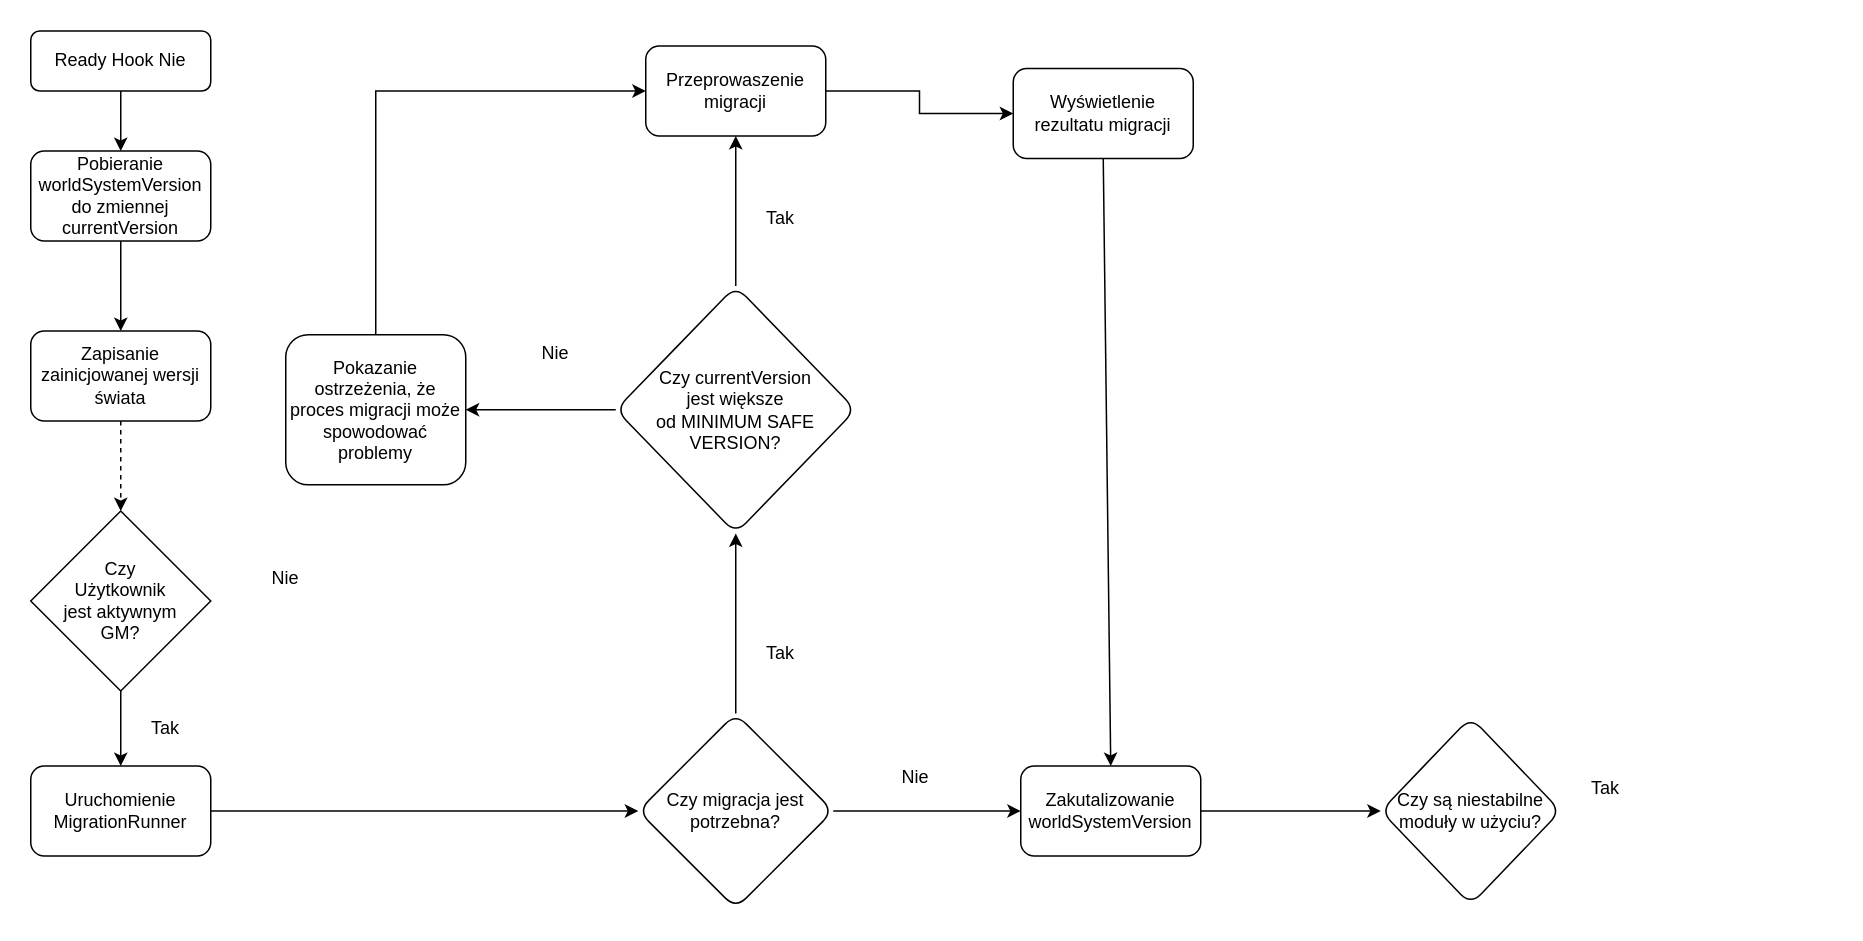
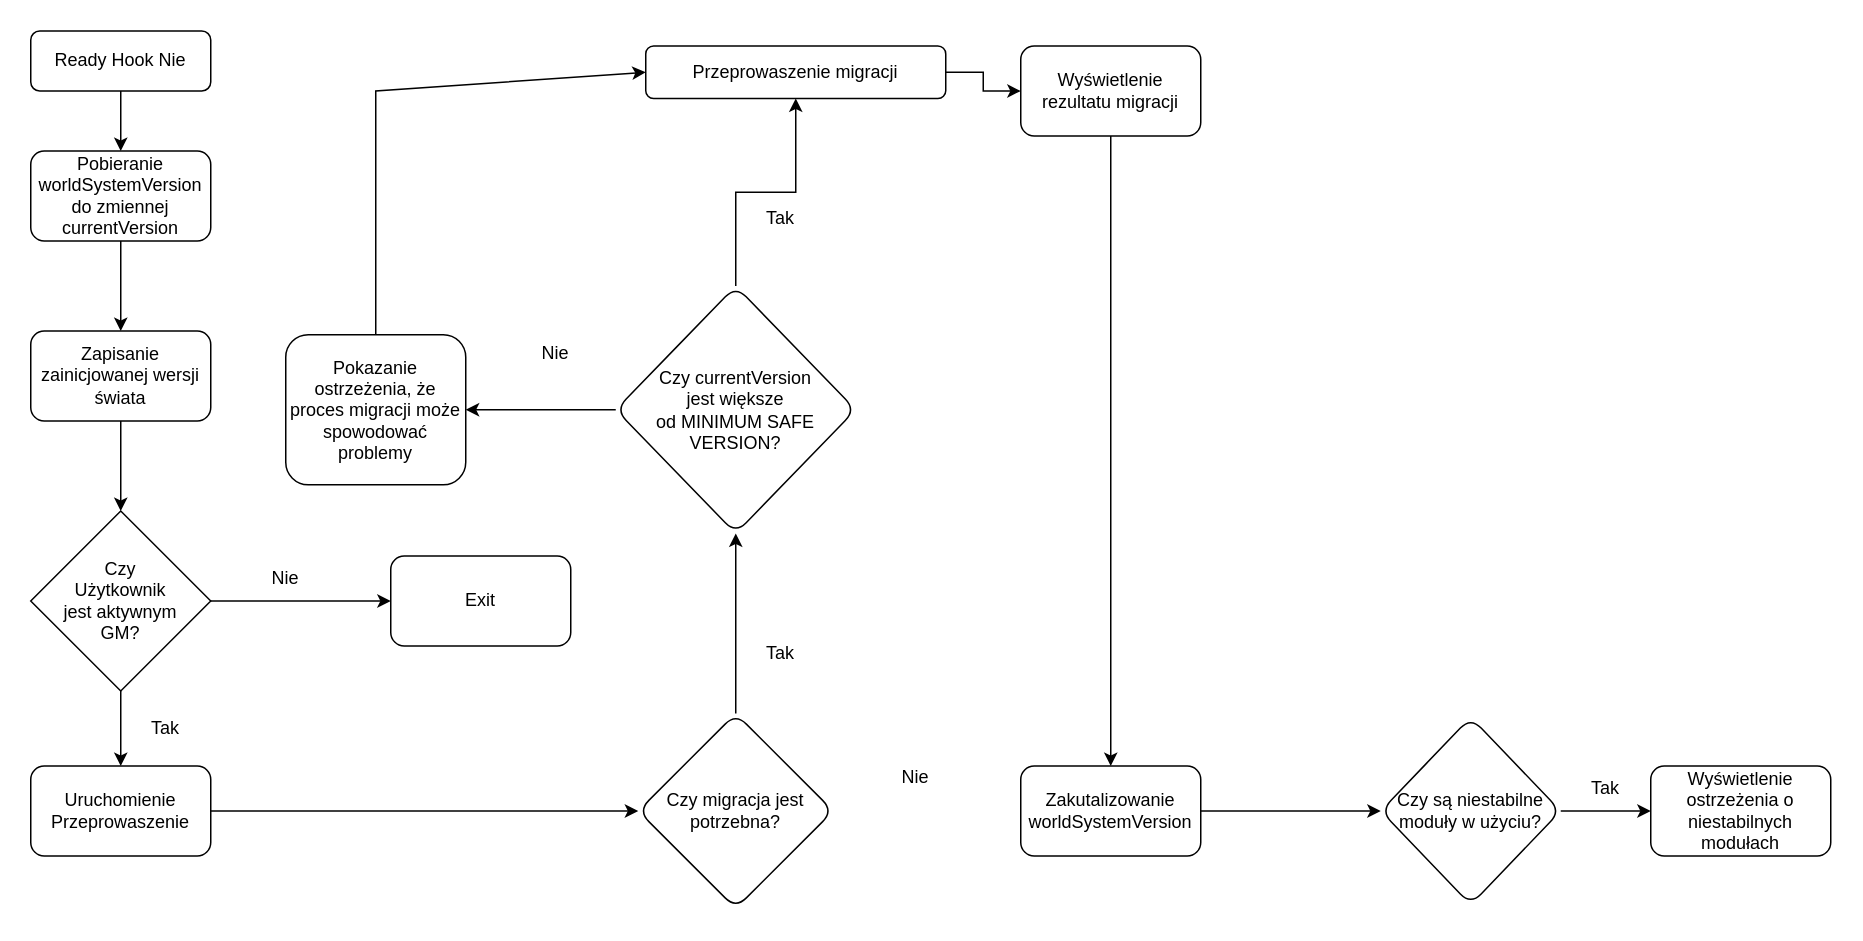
(736, 91) -> (796, 72)
(1103, 113) -> (1111, 91)
(121, 462) -> (121, 462)
none -> (296, 601)
none -> (481, 601)
(121, 811) -> (121, 811)
(922, 811) -> none
none -> (1601, 811)
none -> (1741, 811)
